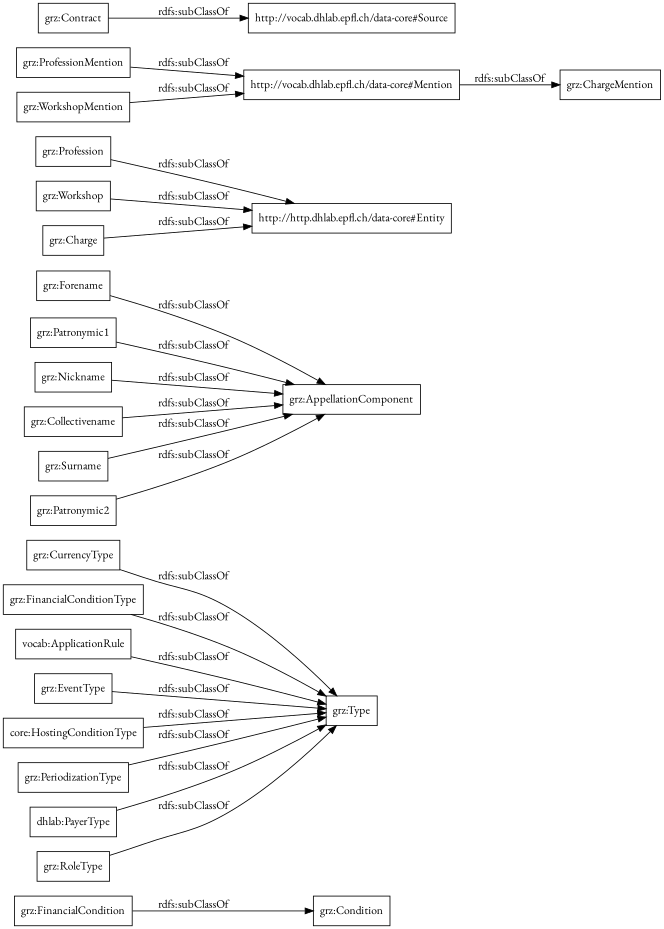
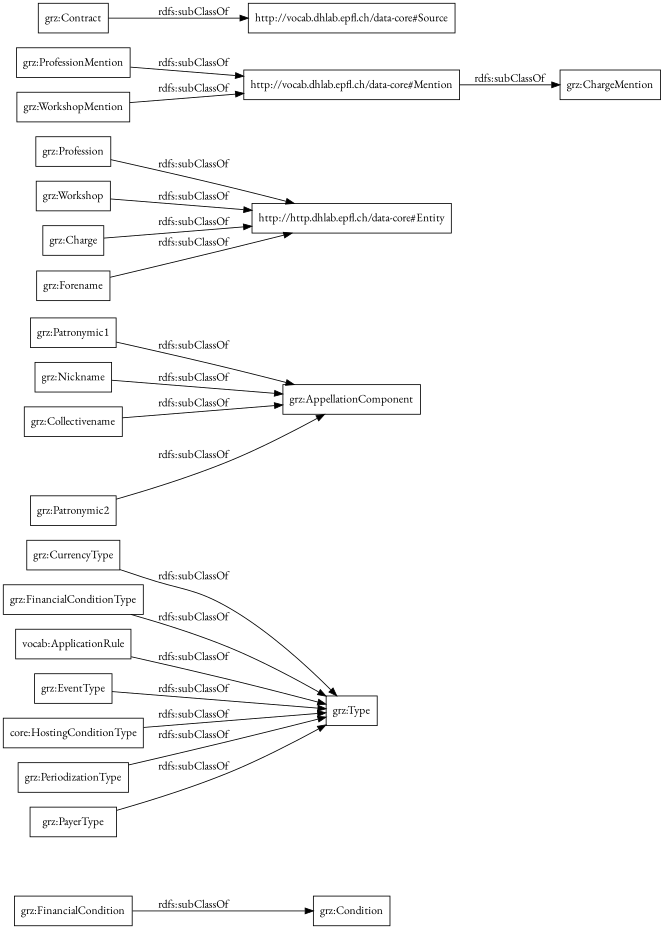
(217, 331) -> (197, 256)
(73, 466) -> none
(73, 822) -> (73, 822)
(73, 866) -> none
